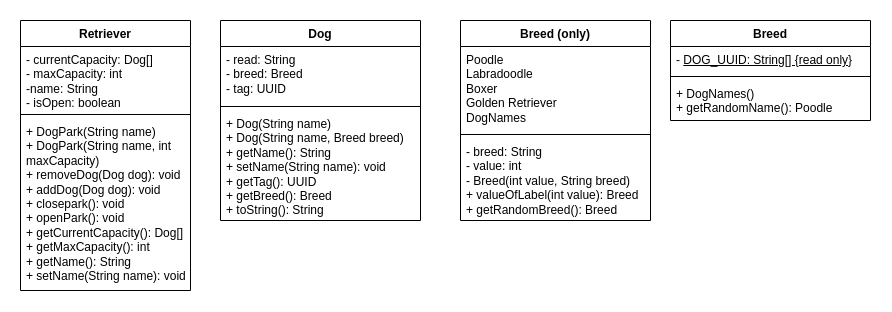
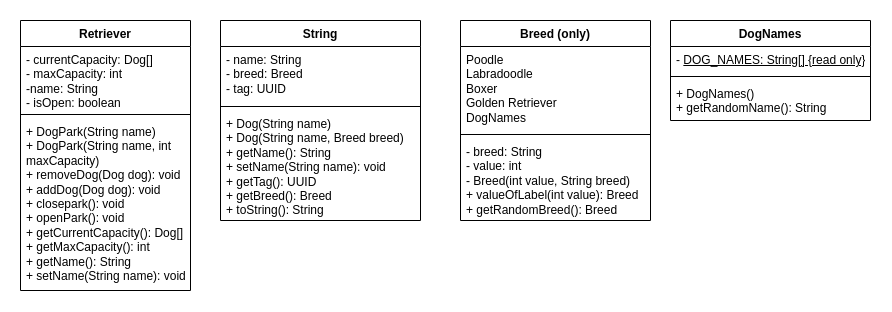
(321, 35) -> (321, 35)
(771, 35) -> (771, 35)
(772, 68) -> (772, 68)
(269, 75) -> (269, 75)
(754, 102) -> (754, 102)
